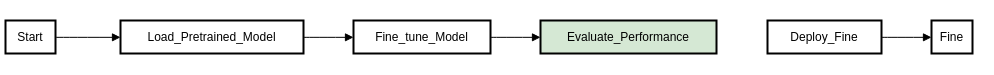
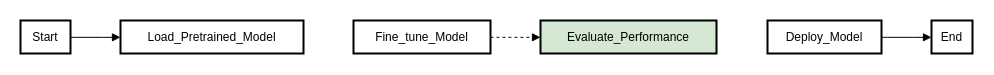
(31, 37) -> (46, 37)
(325, 37) -> none
(513, 37) -> (513, 37)
(825, 38) -> (825, 38)
(952, 38) -> (952, 38)
